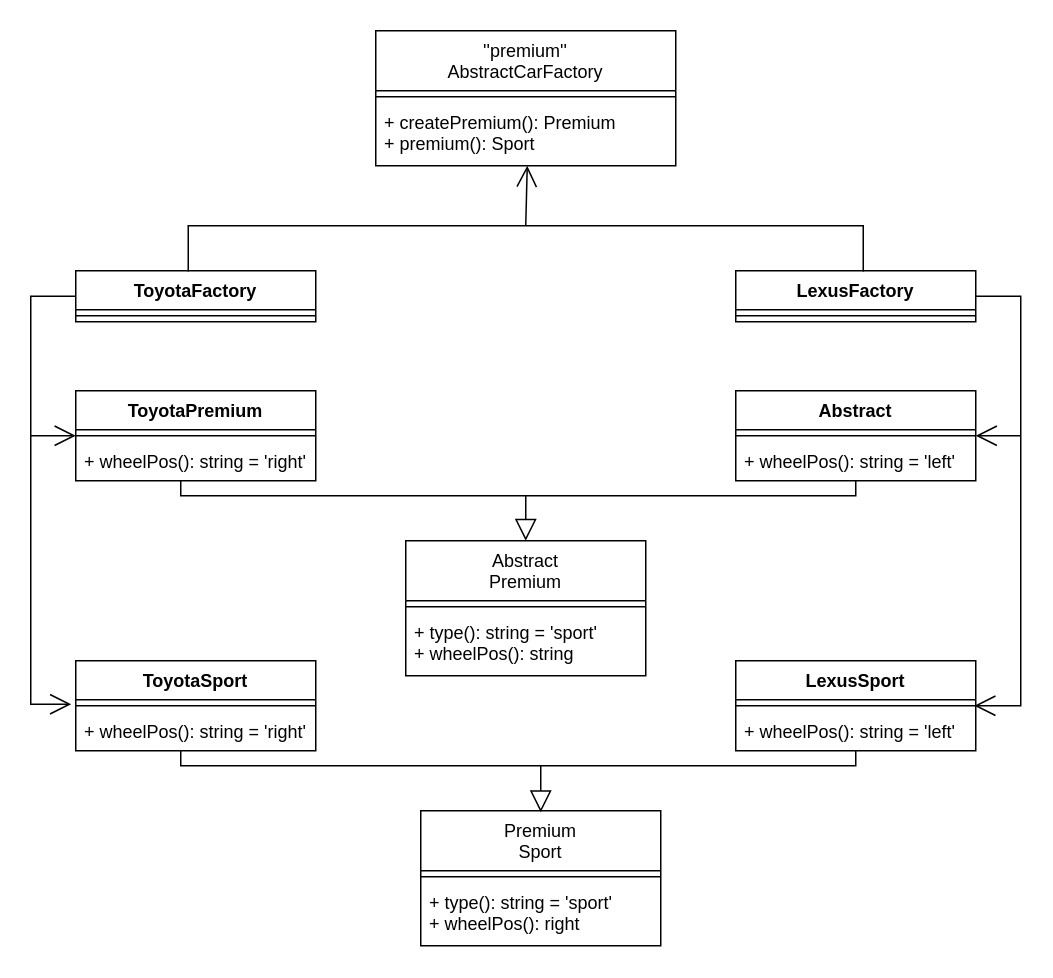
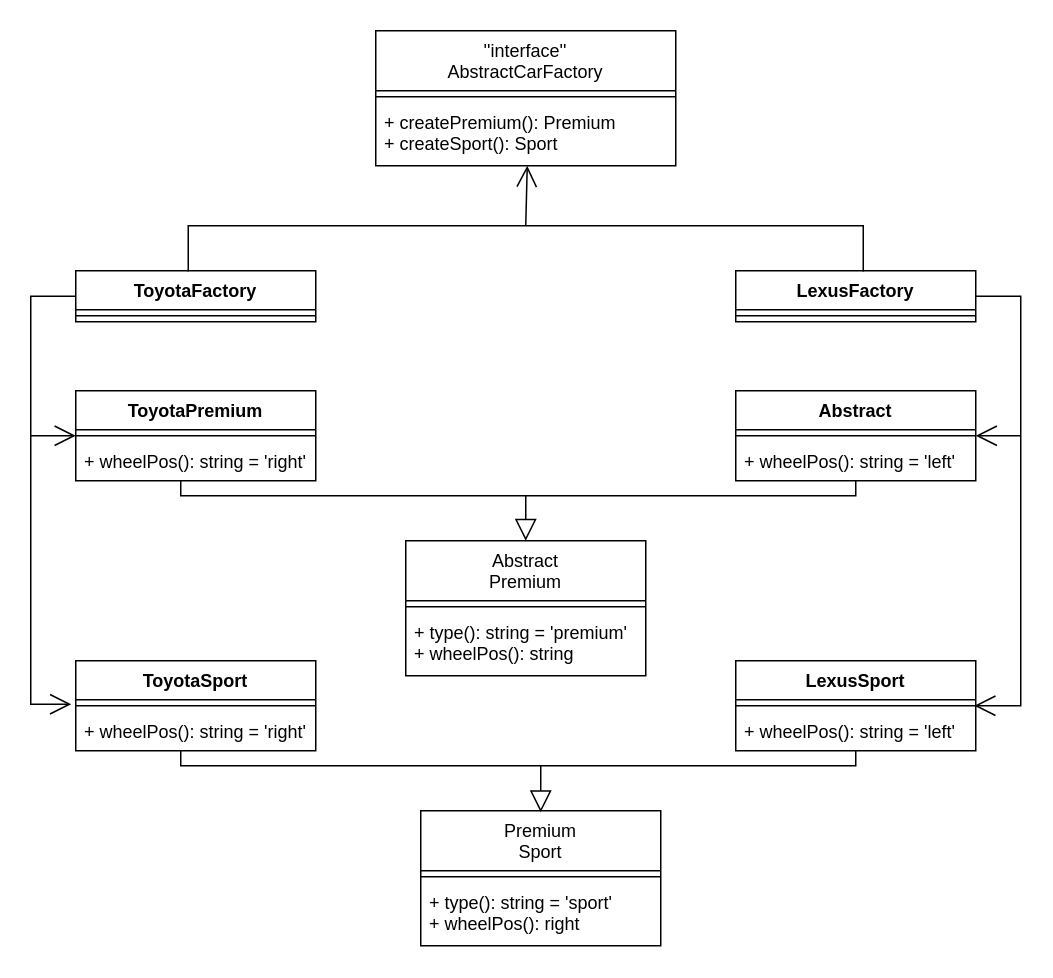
(525, 51) -> (525, 51)
(503, 123) -> (503, 123)
(526, 633) -> (534, 633)
